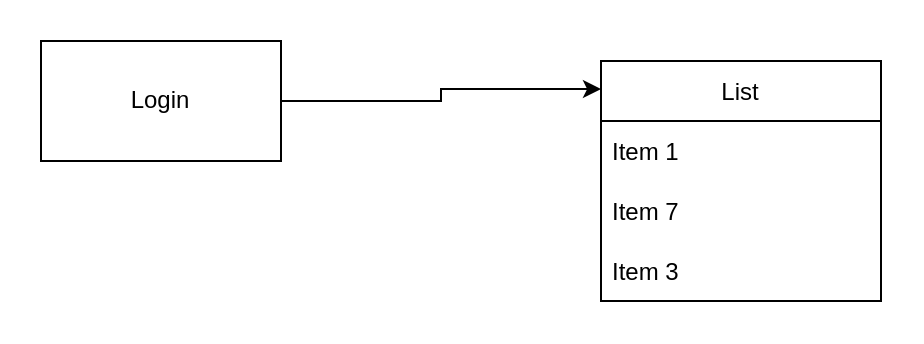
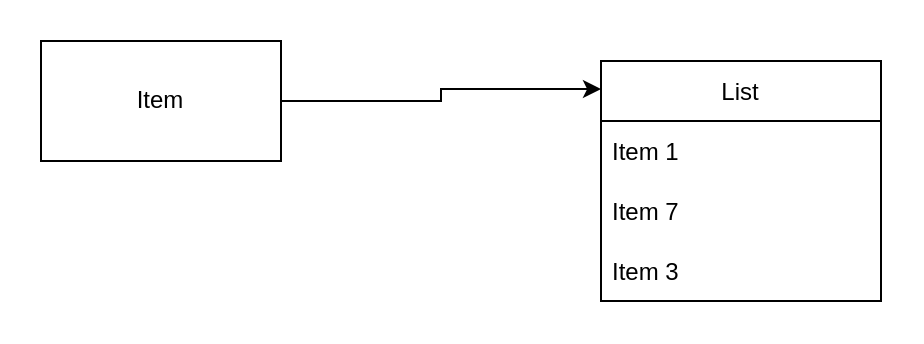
(161, 101) -> (161, 101)
